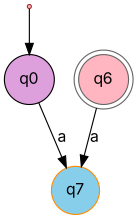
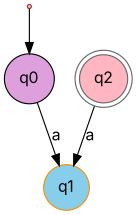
(104, 80) -> (104, 79)
(75, 190) -> (66, 187)
